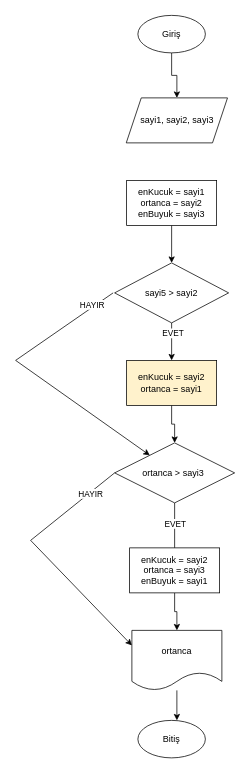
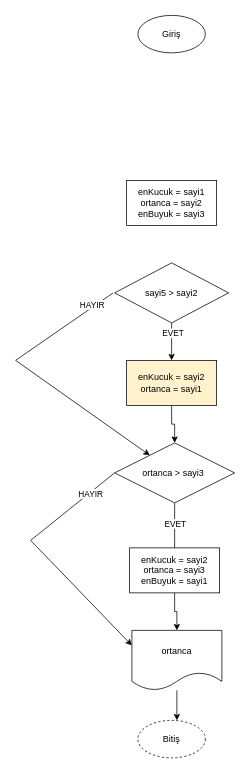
(171, 67) -> none
(177, 120) -> none
(171, 242) -> none
(171, 739) -> (171, 739)
